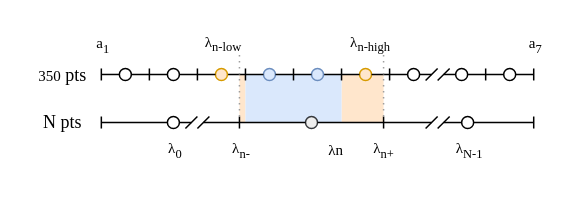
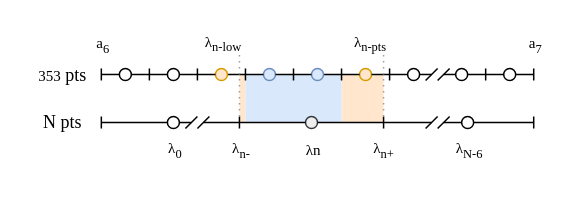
(371, 44) -> (371, 44)
(104, 46) -> (104, 46)
(63, 76) -> (63, 76)
(335, 149) -> (313, 149)
(470, 151) -> (470, 151)
